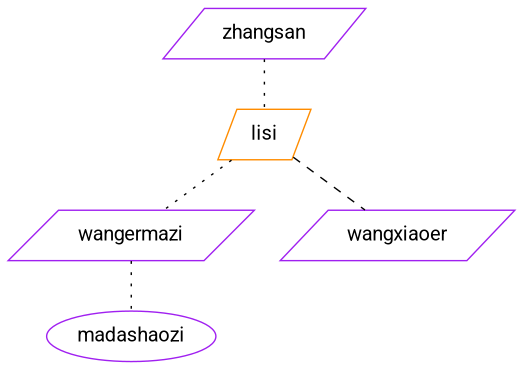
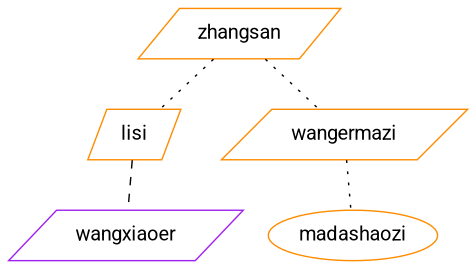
(264, 34) -> (239, 34)
(198, 185) -> (292, 84)
(131, 235) -> (345, 135)
(131, 336) -> (353, 235)
